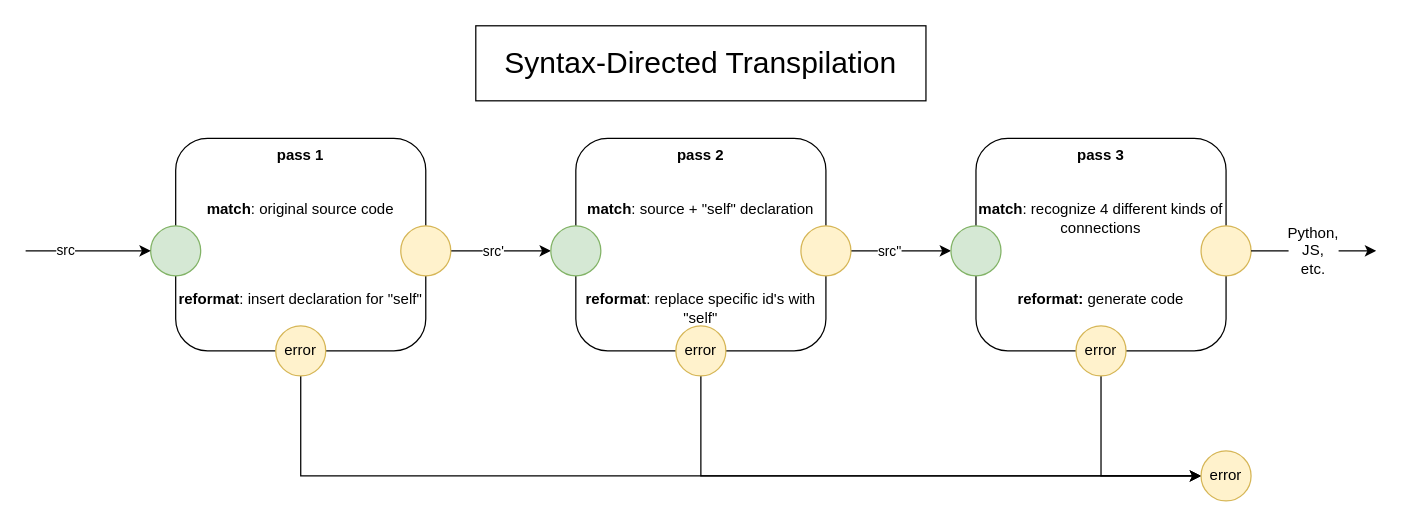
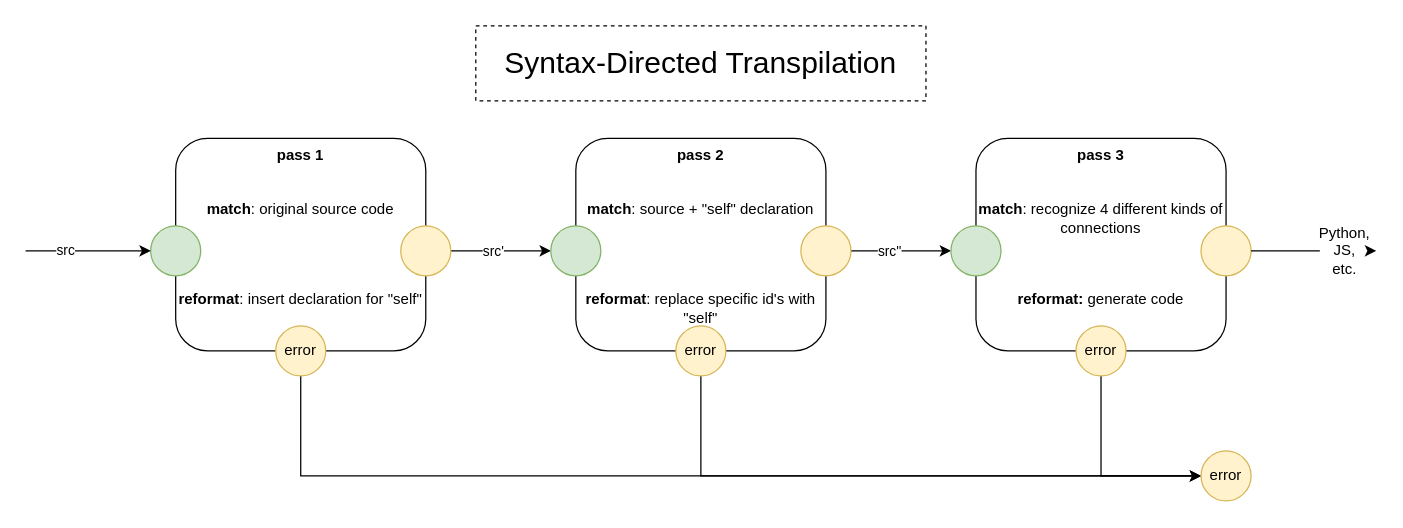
(701, 63) -> (701, 63)
(1313, 251) -> (1344, 251)
